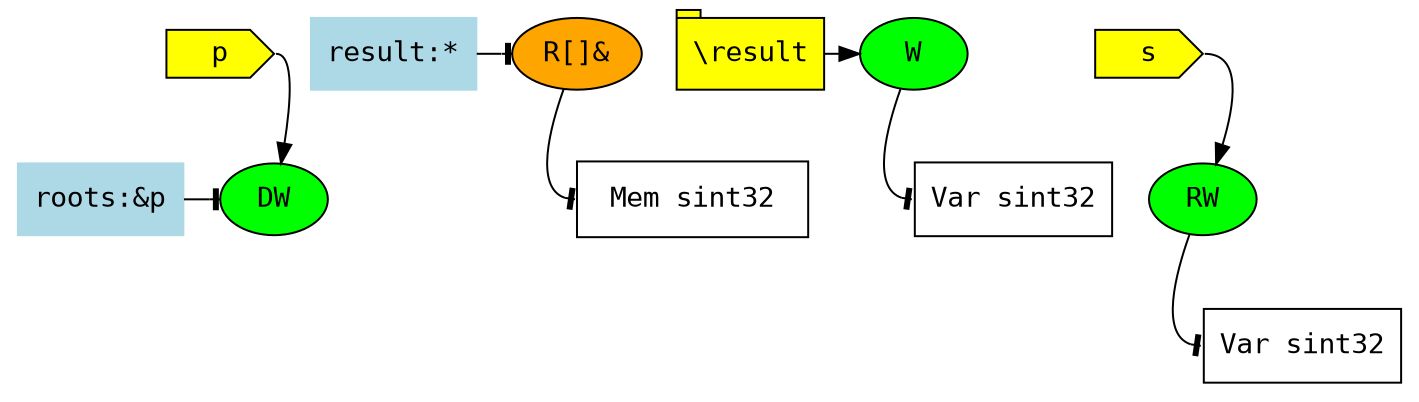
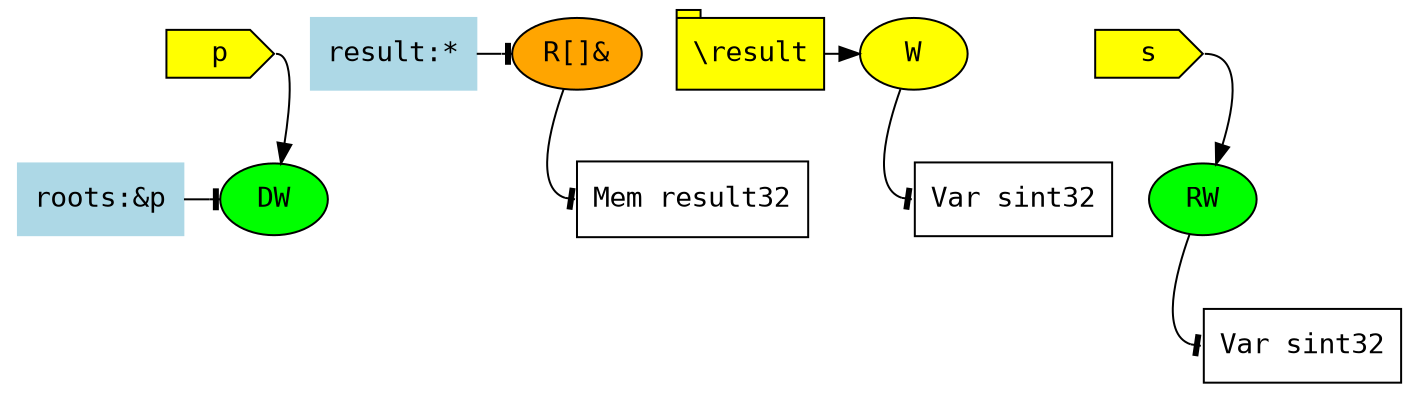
(914, 54) -> (914, 54)
(693, 199) -> (693, 199)
